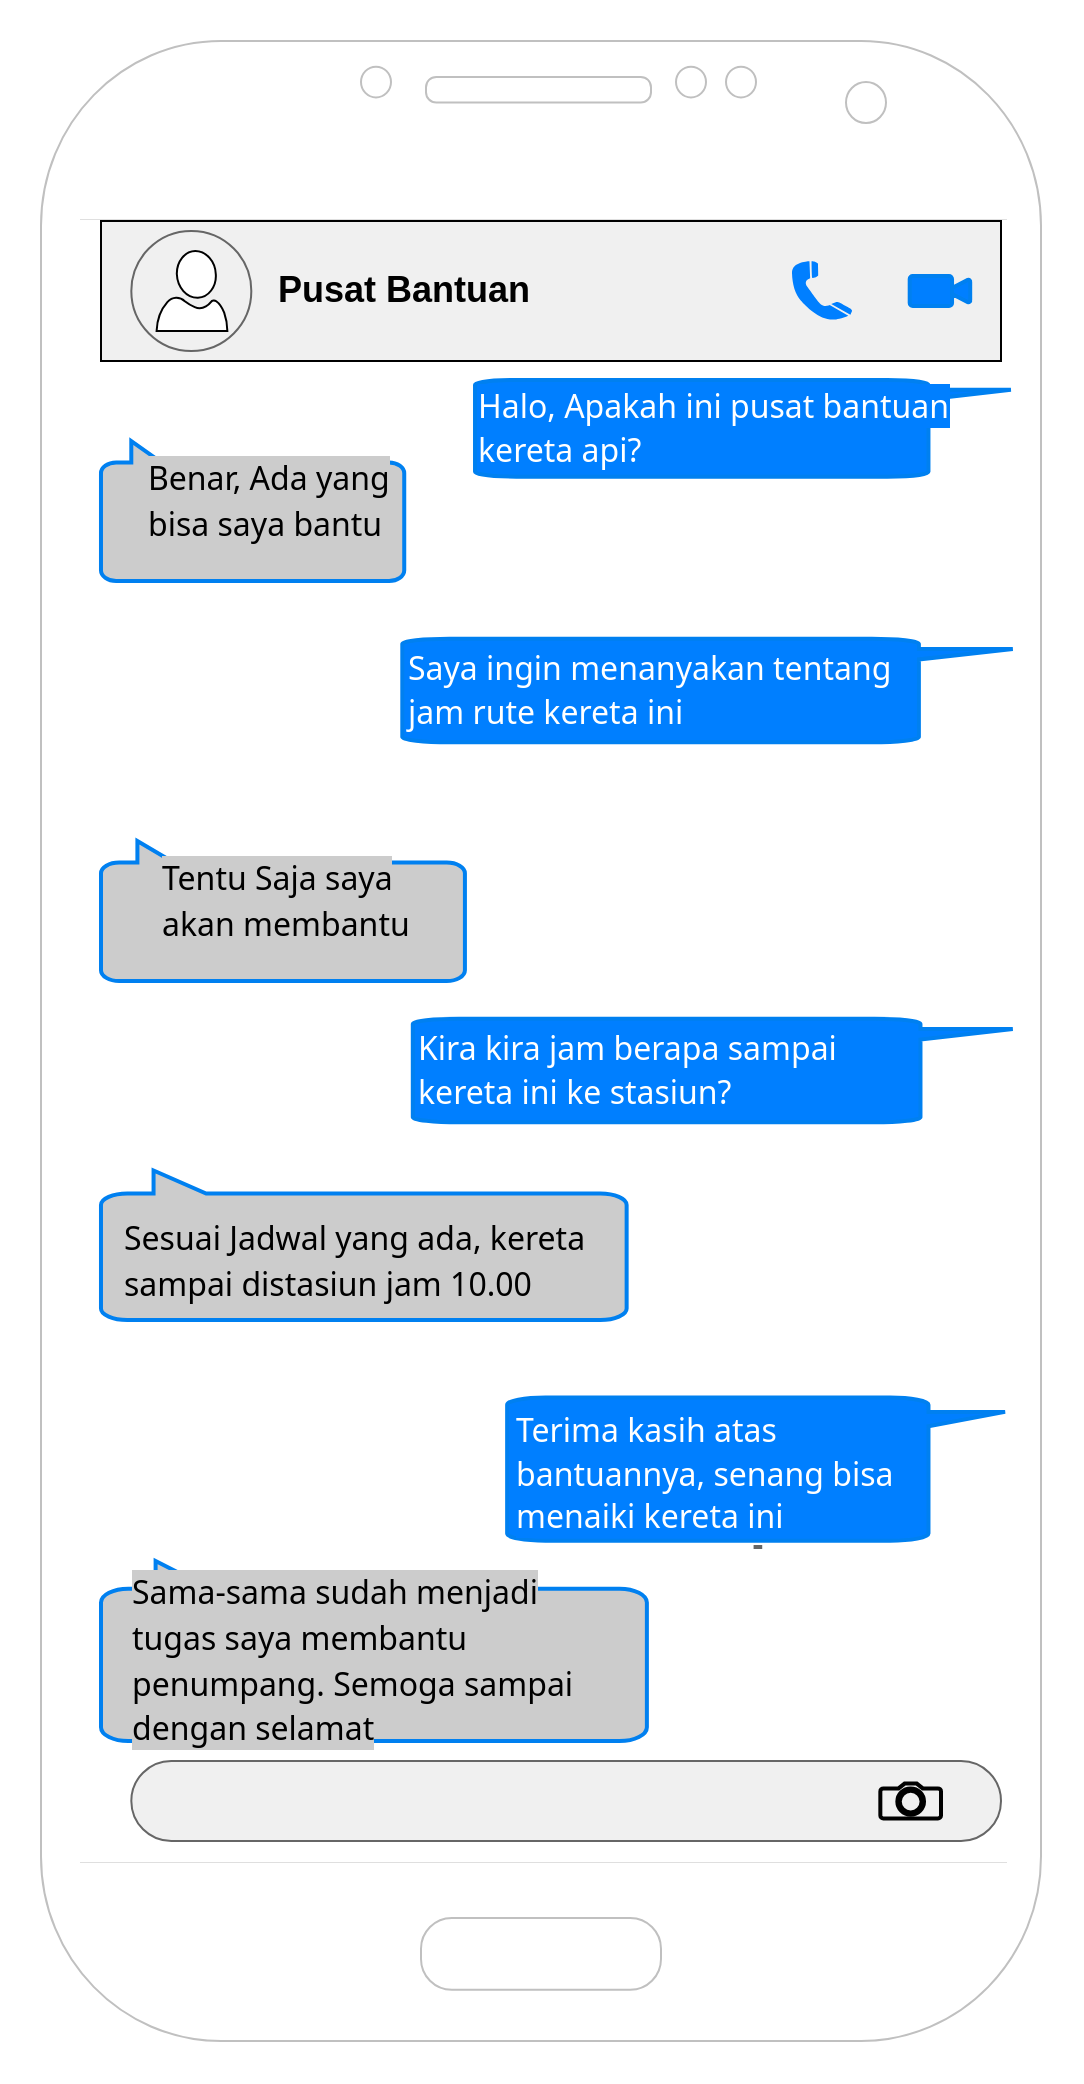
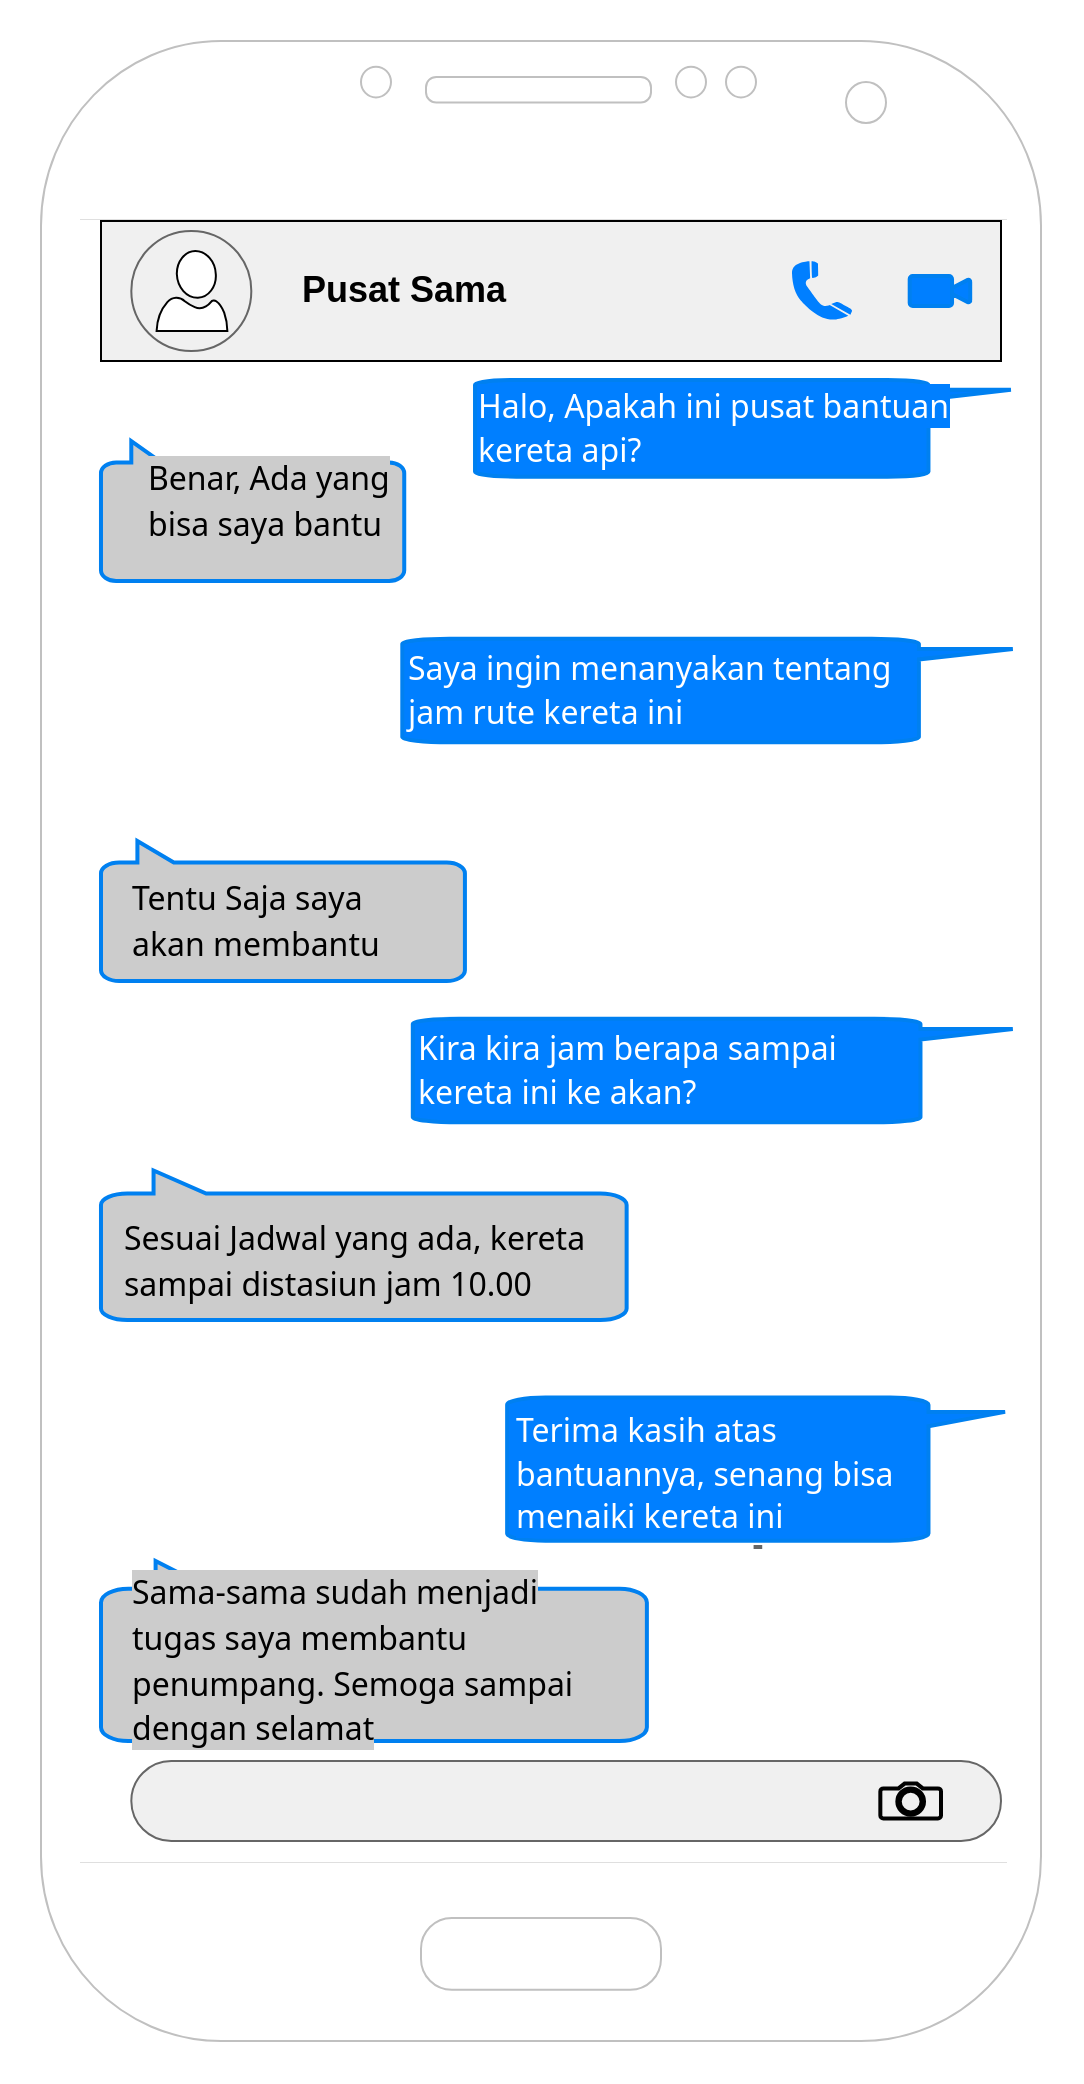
(405, 291) -> (405, 291)
(288, 901) -> (258, 921)
(680, 1071) -> (680, 1071)
